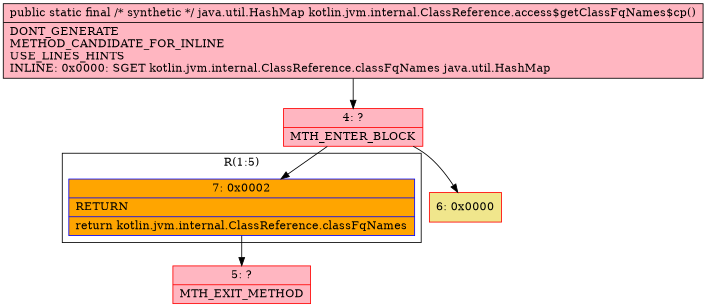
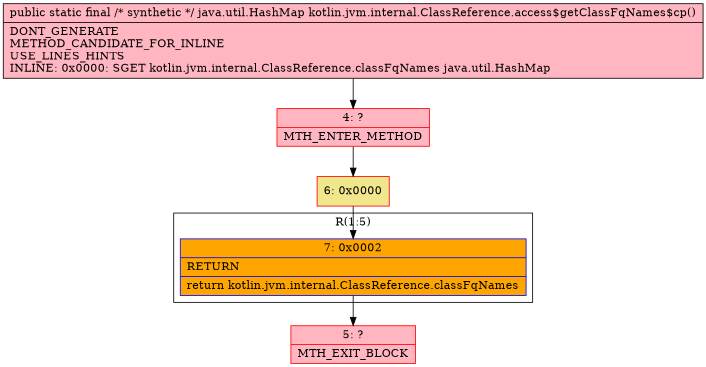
(353, 136) -> (353, 136)
(308, 160) -> (353, 218)
(242, 294) -> (353, 354)
